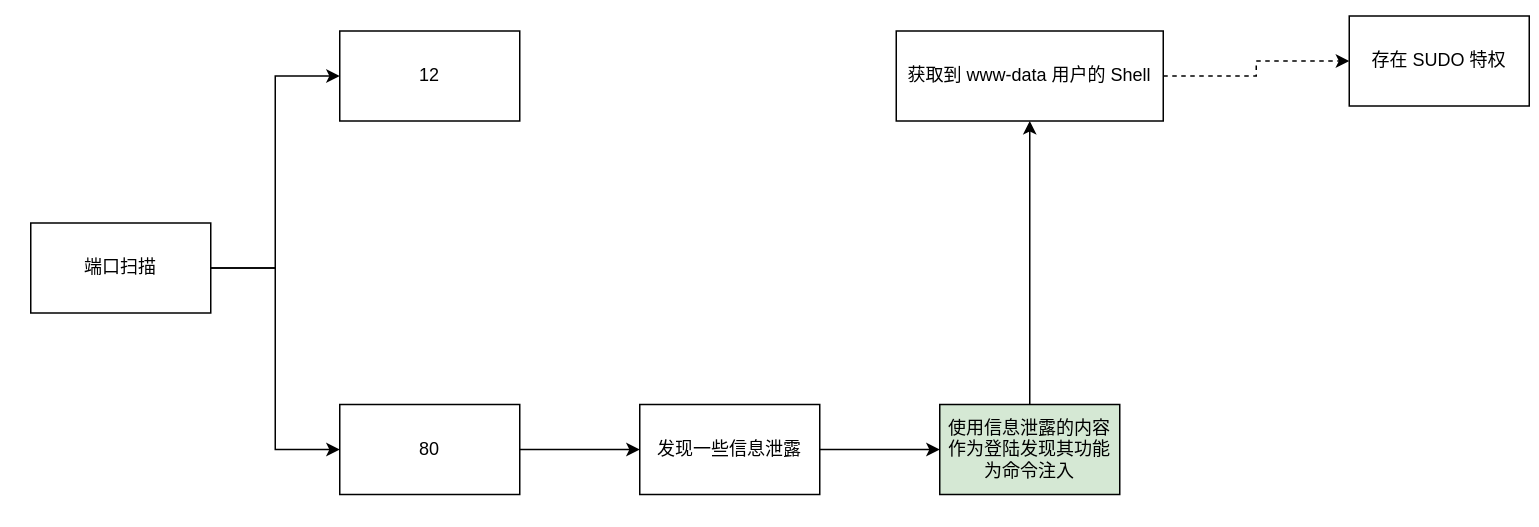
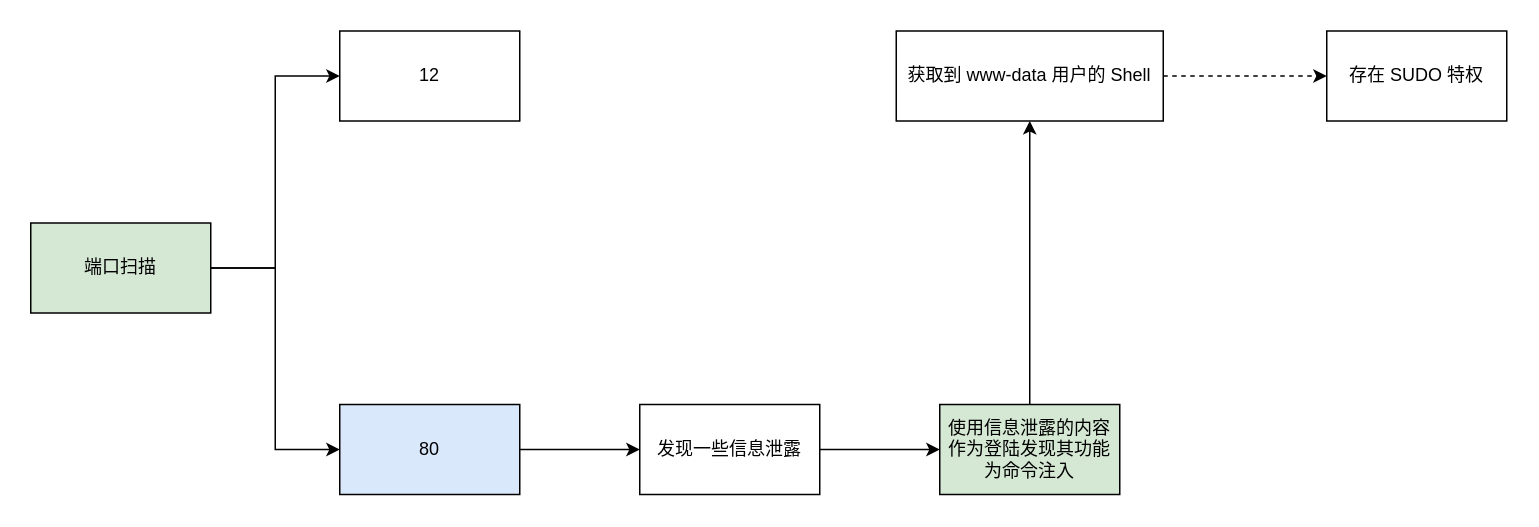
(1439, 61) -> (1417, 76)
(121, 268) -> (121, 268)
(430, 449) -> (430, 449)
